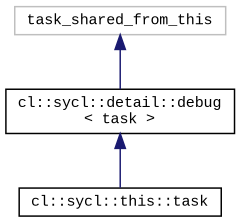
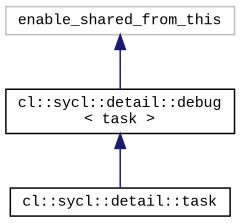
(120, 21) -> (120, 21)
(120, 202) -> (120, 202)
